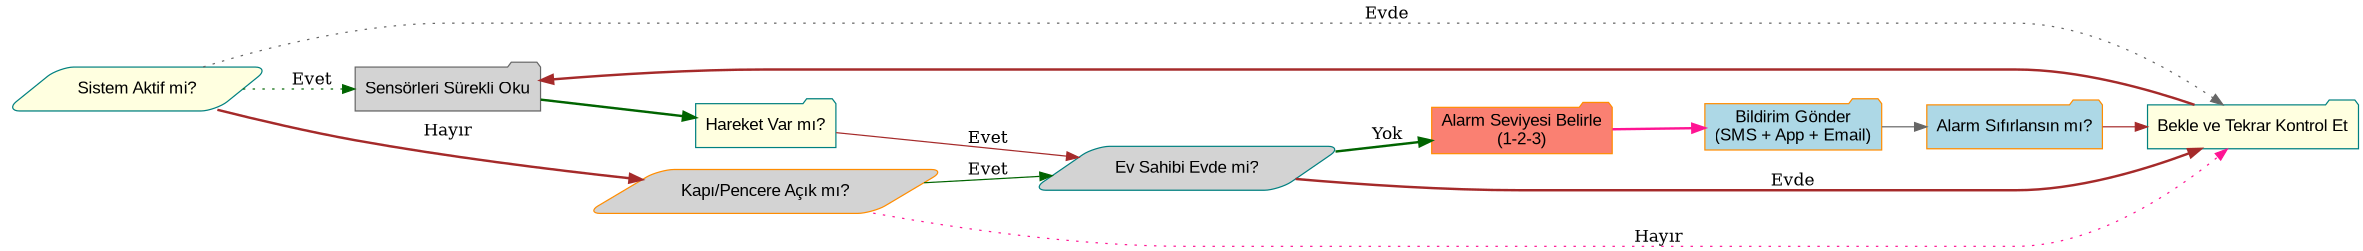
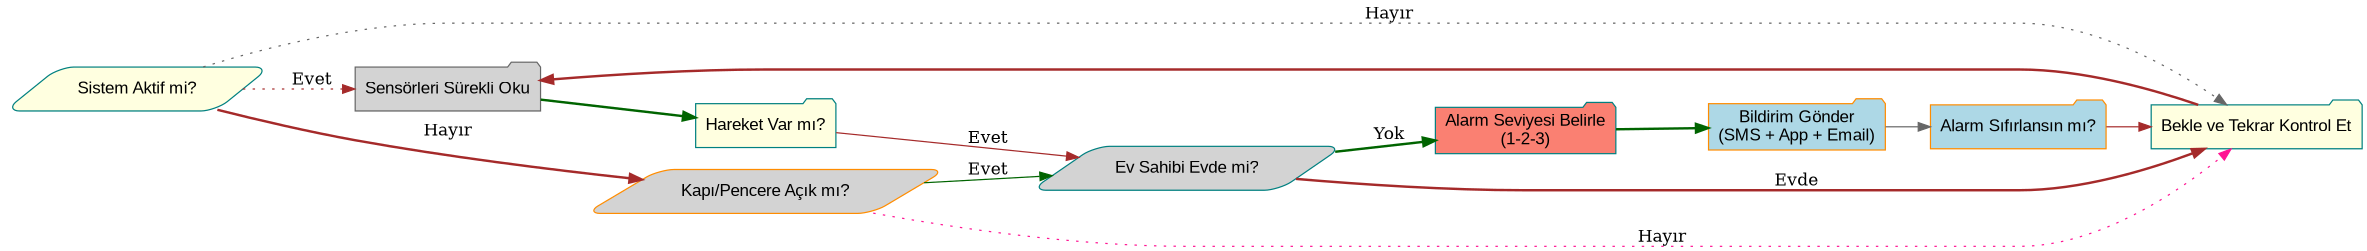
(1387, 14) -> (1389, 14)
(293, 89) -> (293, 89)
(1652, 129) -> (1656, 129)
(1522, 130) -> (1526, 130)
